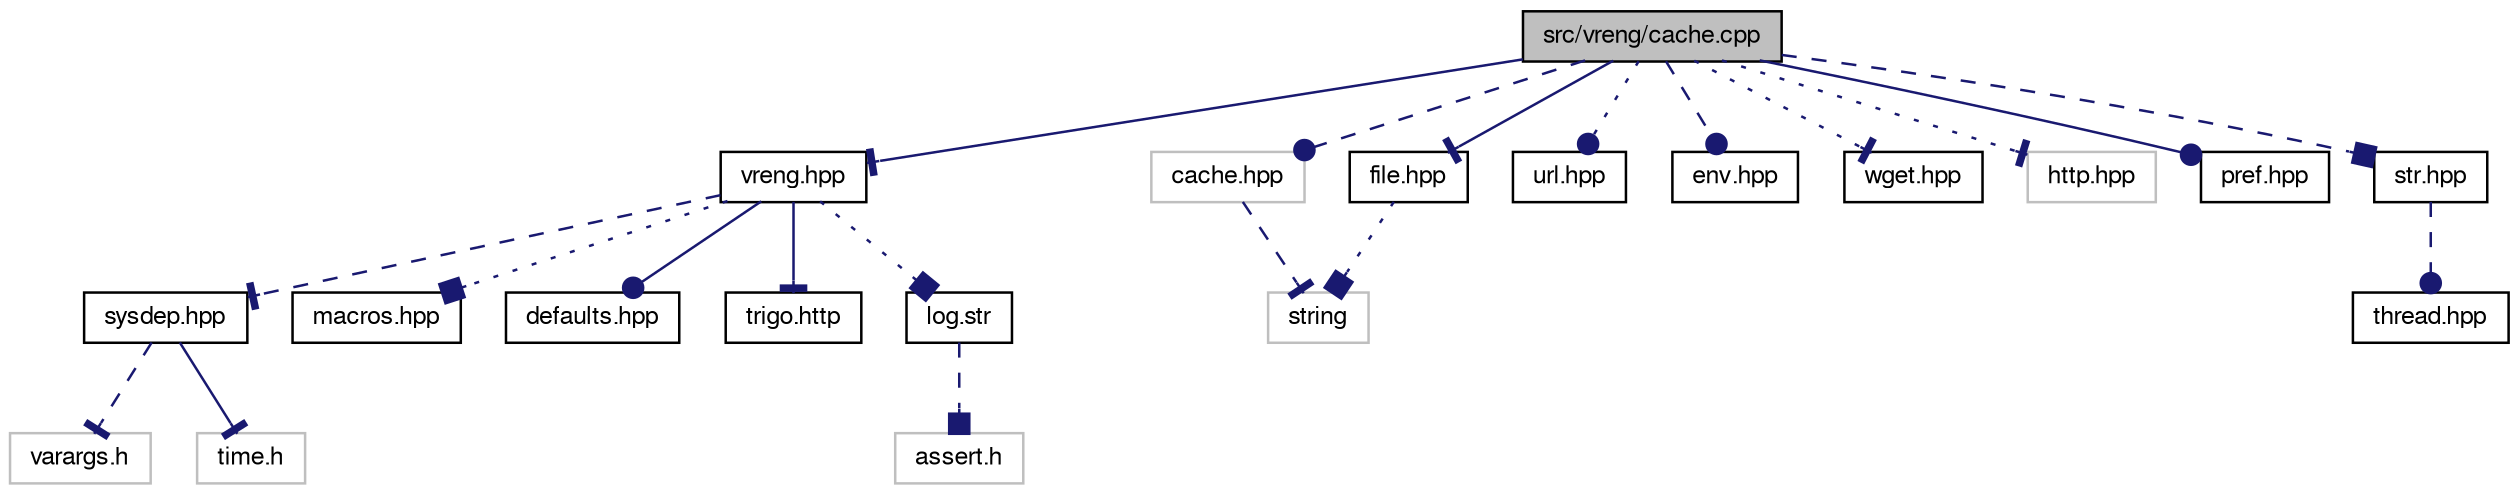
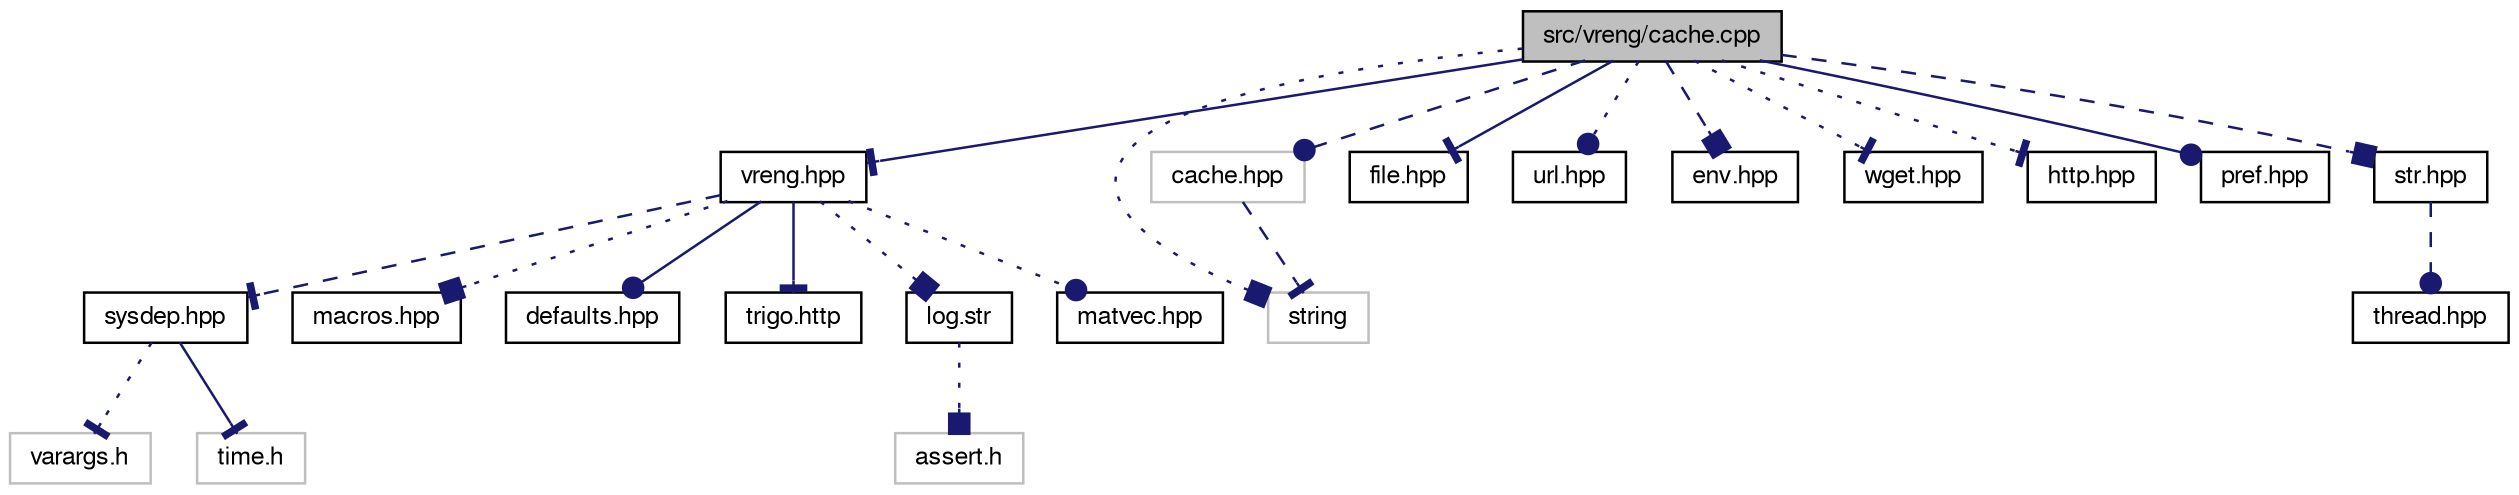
(1687, 96) -> (1687, 96)
(2092, 177) -> (2092, 177)
(1370, 237) -> (1148, 135)
none -> (1140, 318)
(959, 375) -> (959, 375)
(126, 383) -> (126, 383)
